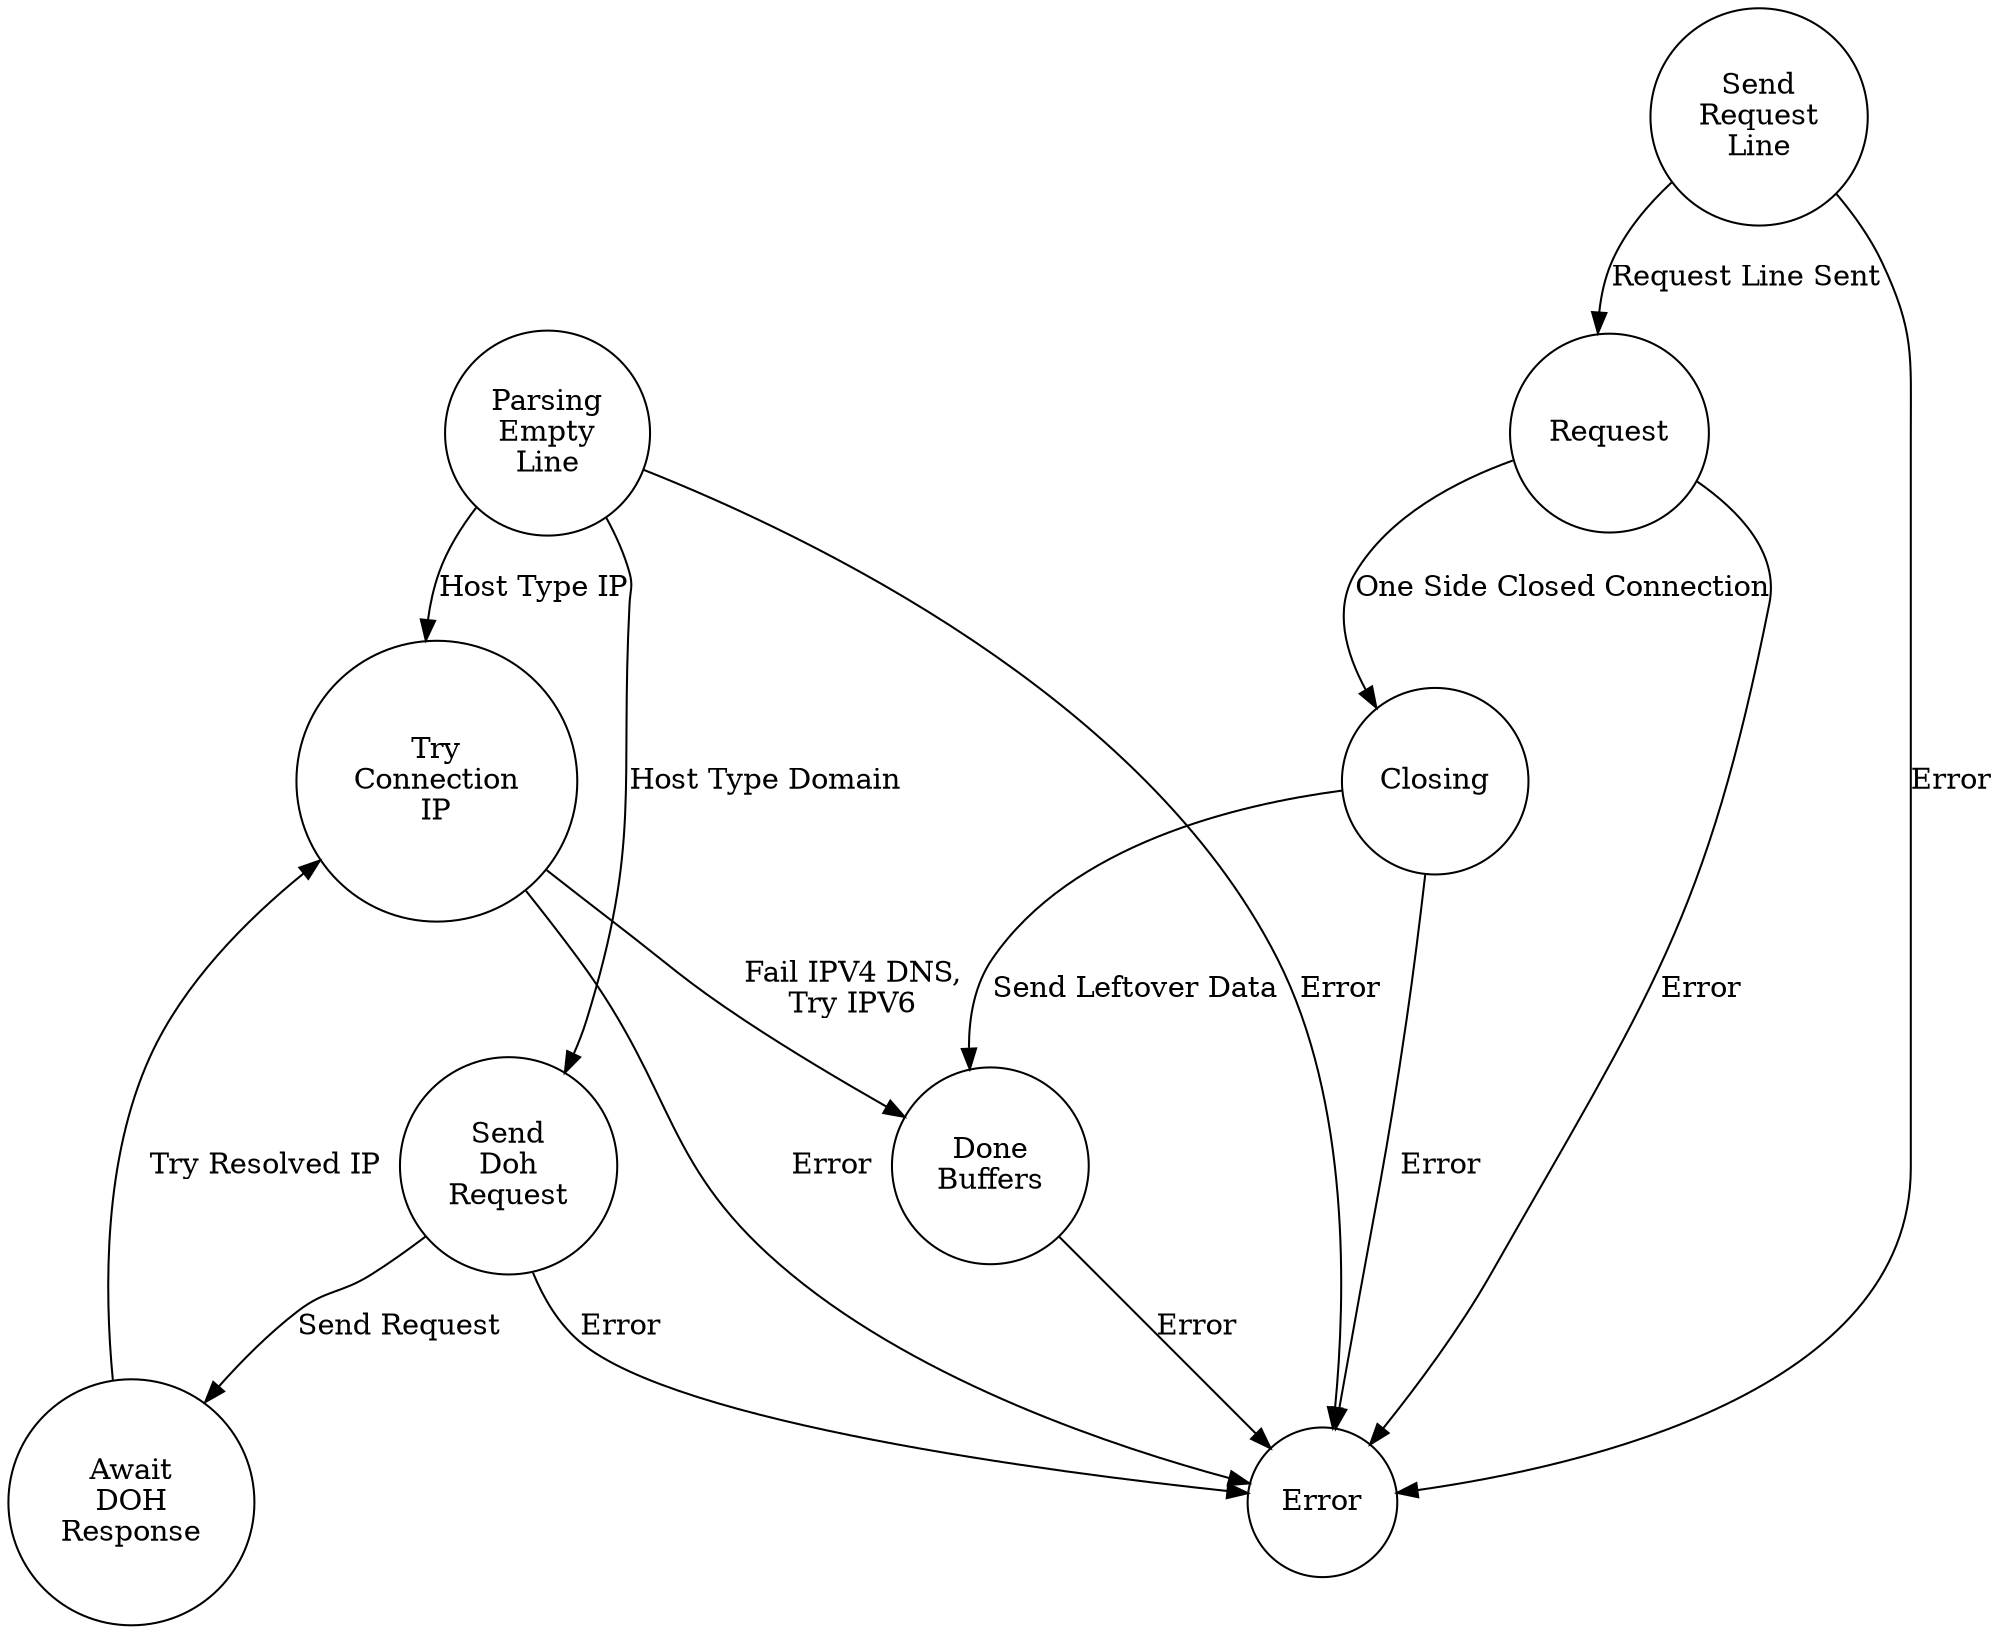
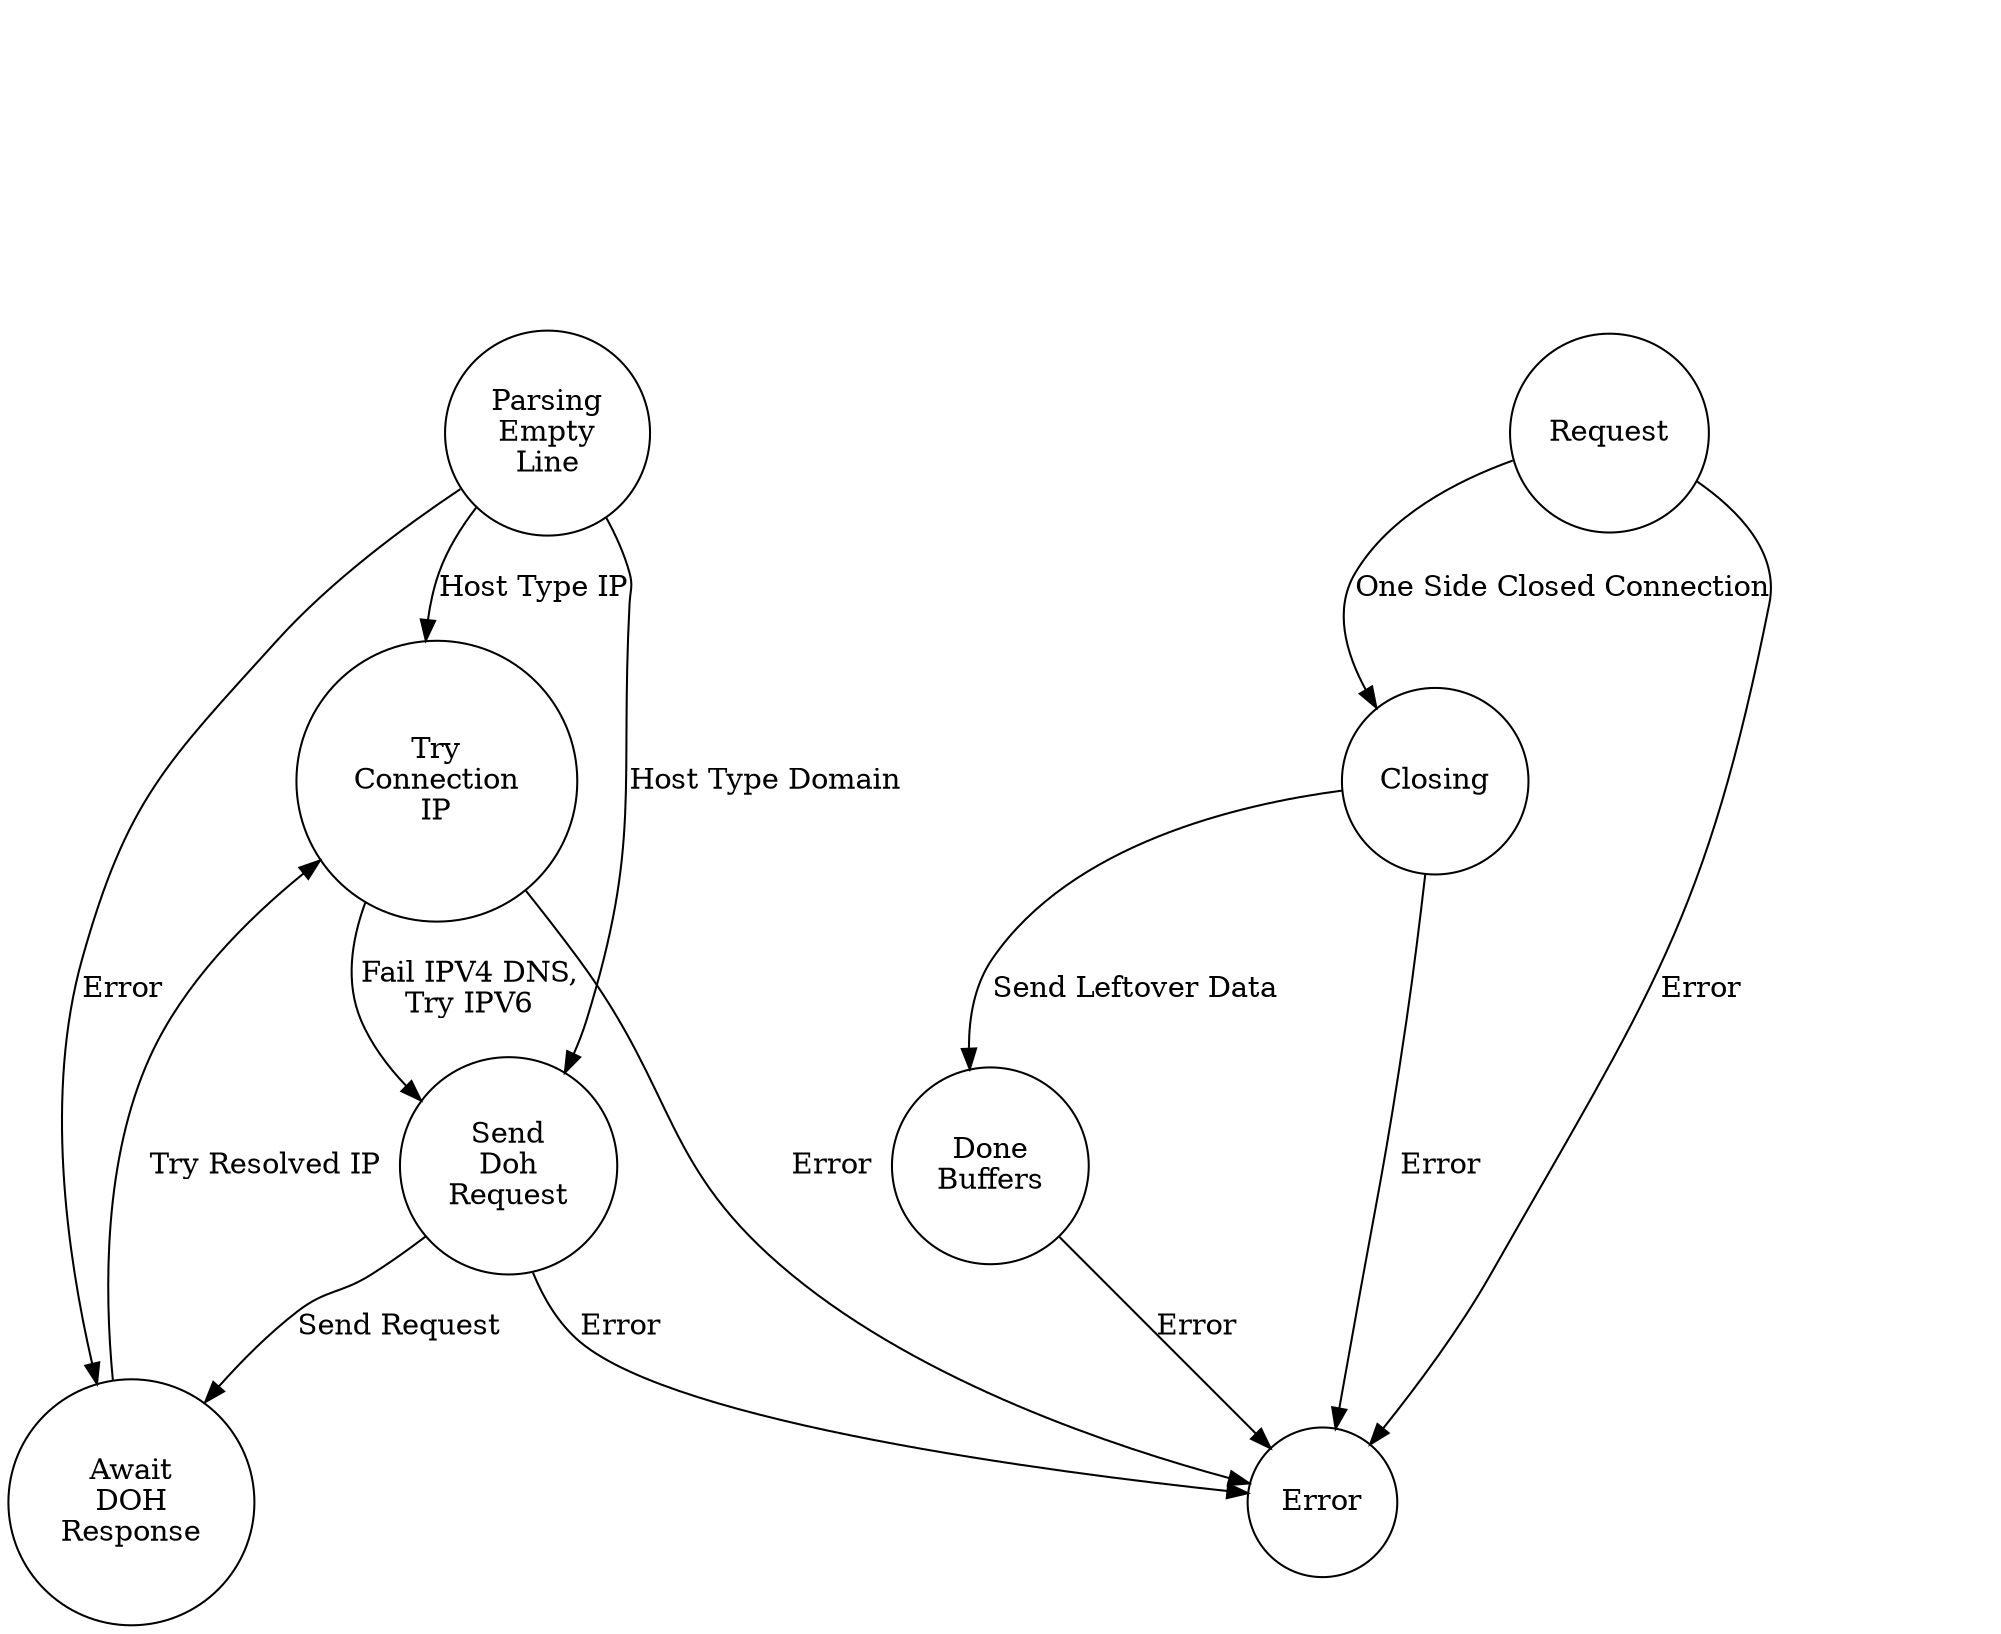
(1759, 117) -> none
(1174, 813) -> (115, 860)
(711, 997) -> (355, 1001)
